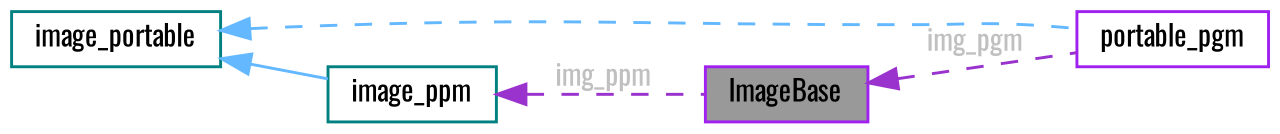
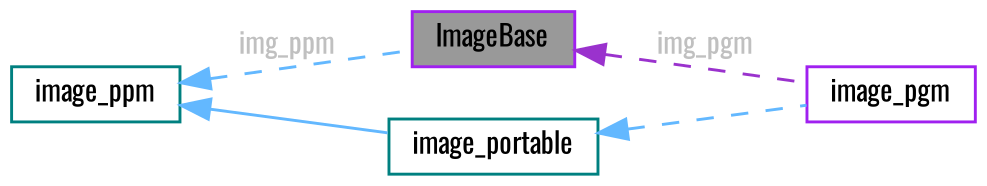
(1173, 39) -> (891, 94)
(289, 72) -> (299, 121)
(616, 94) -> (311, 65)
